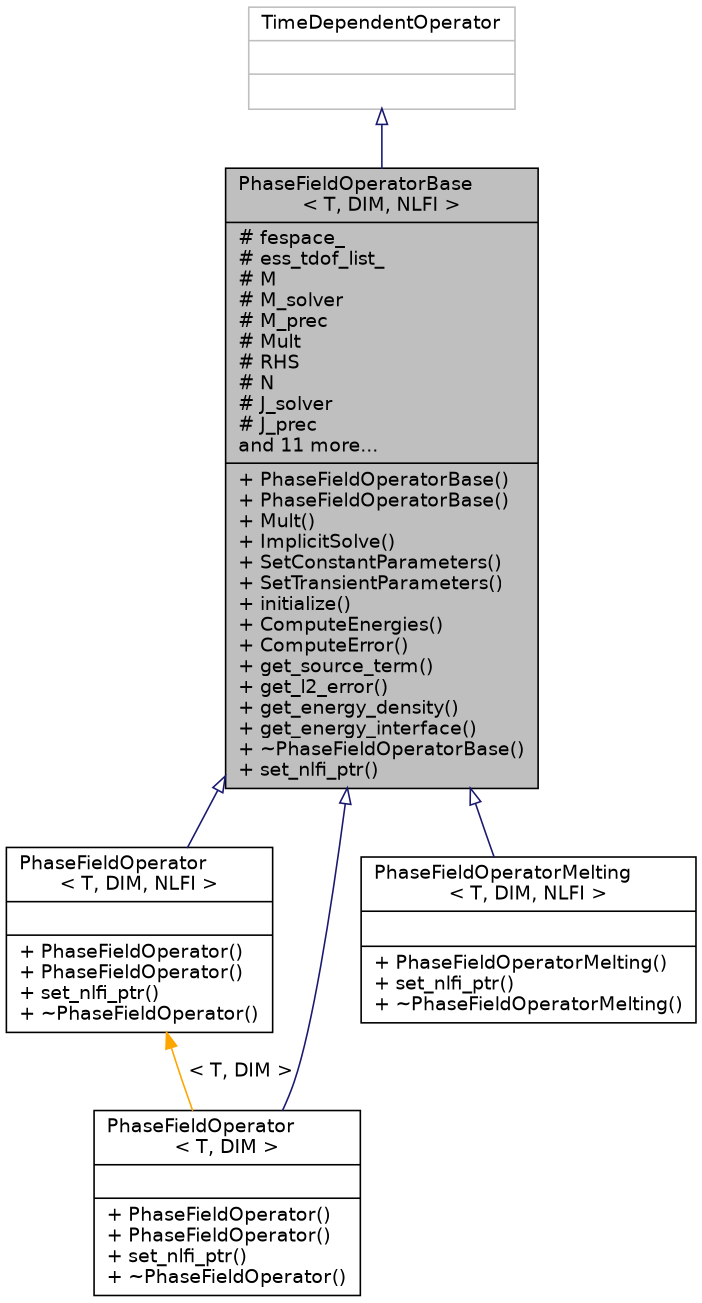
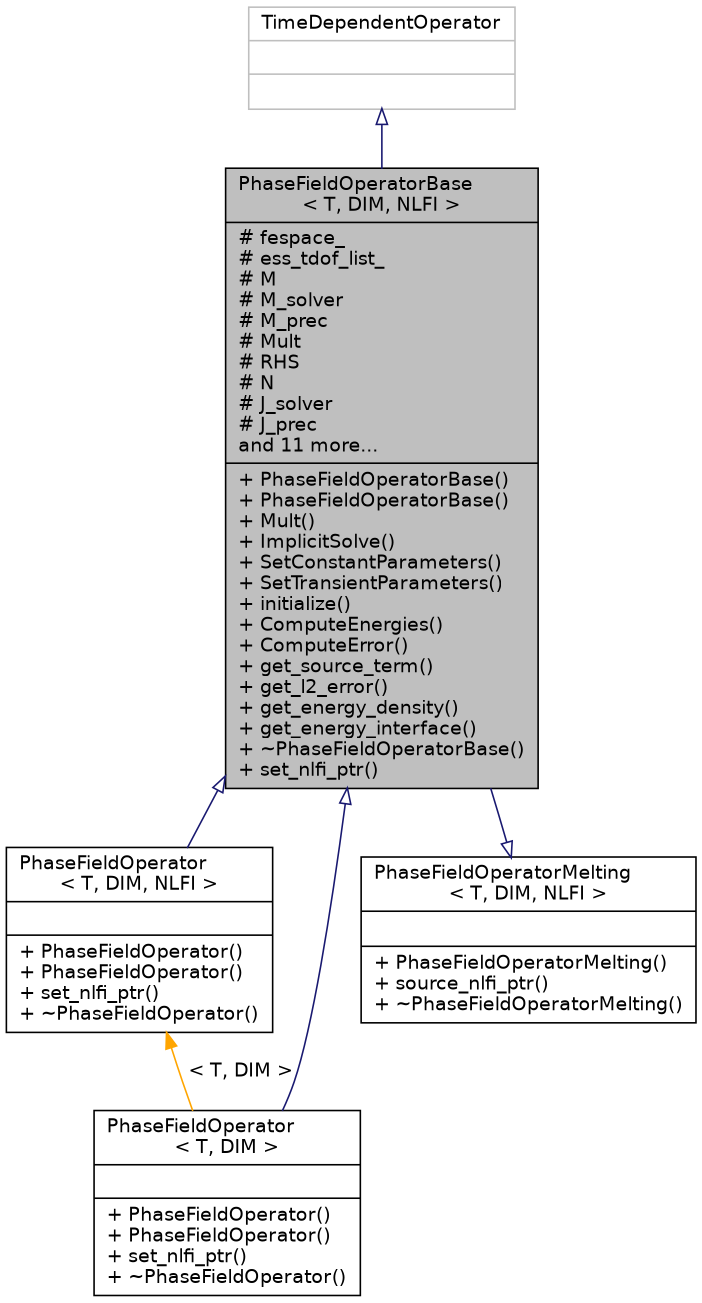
(485, 831) -> (499, 815)
(444, 984) -> (462, 984)
